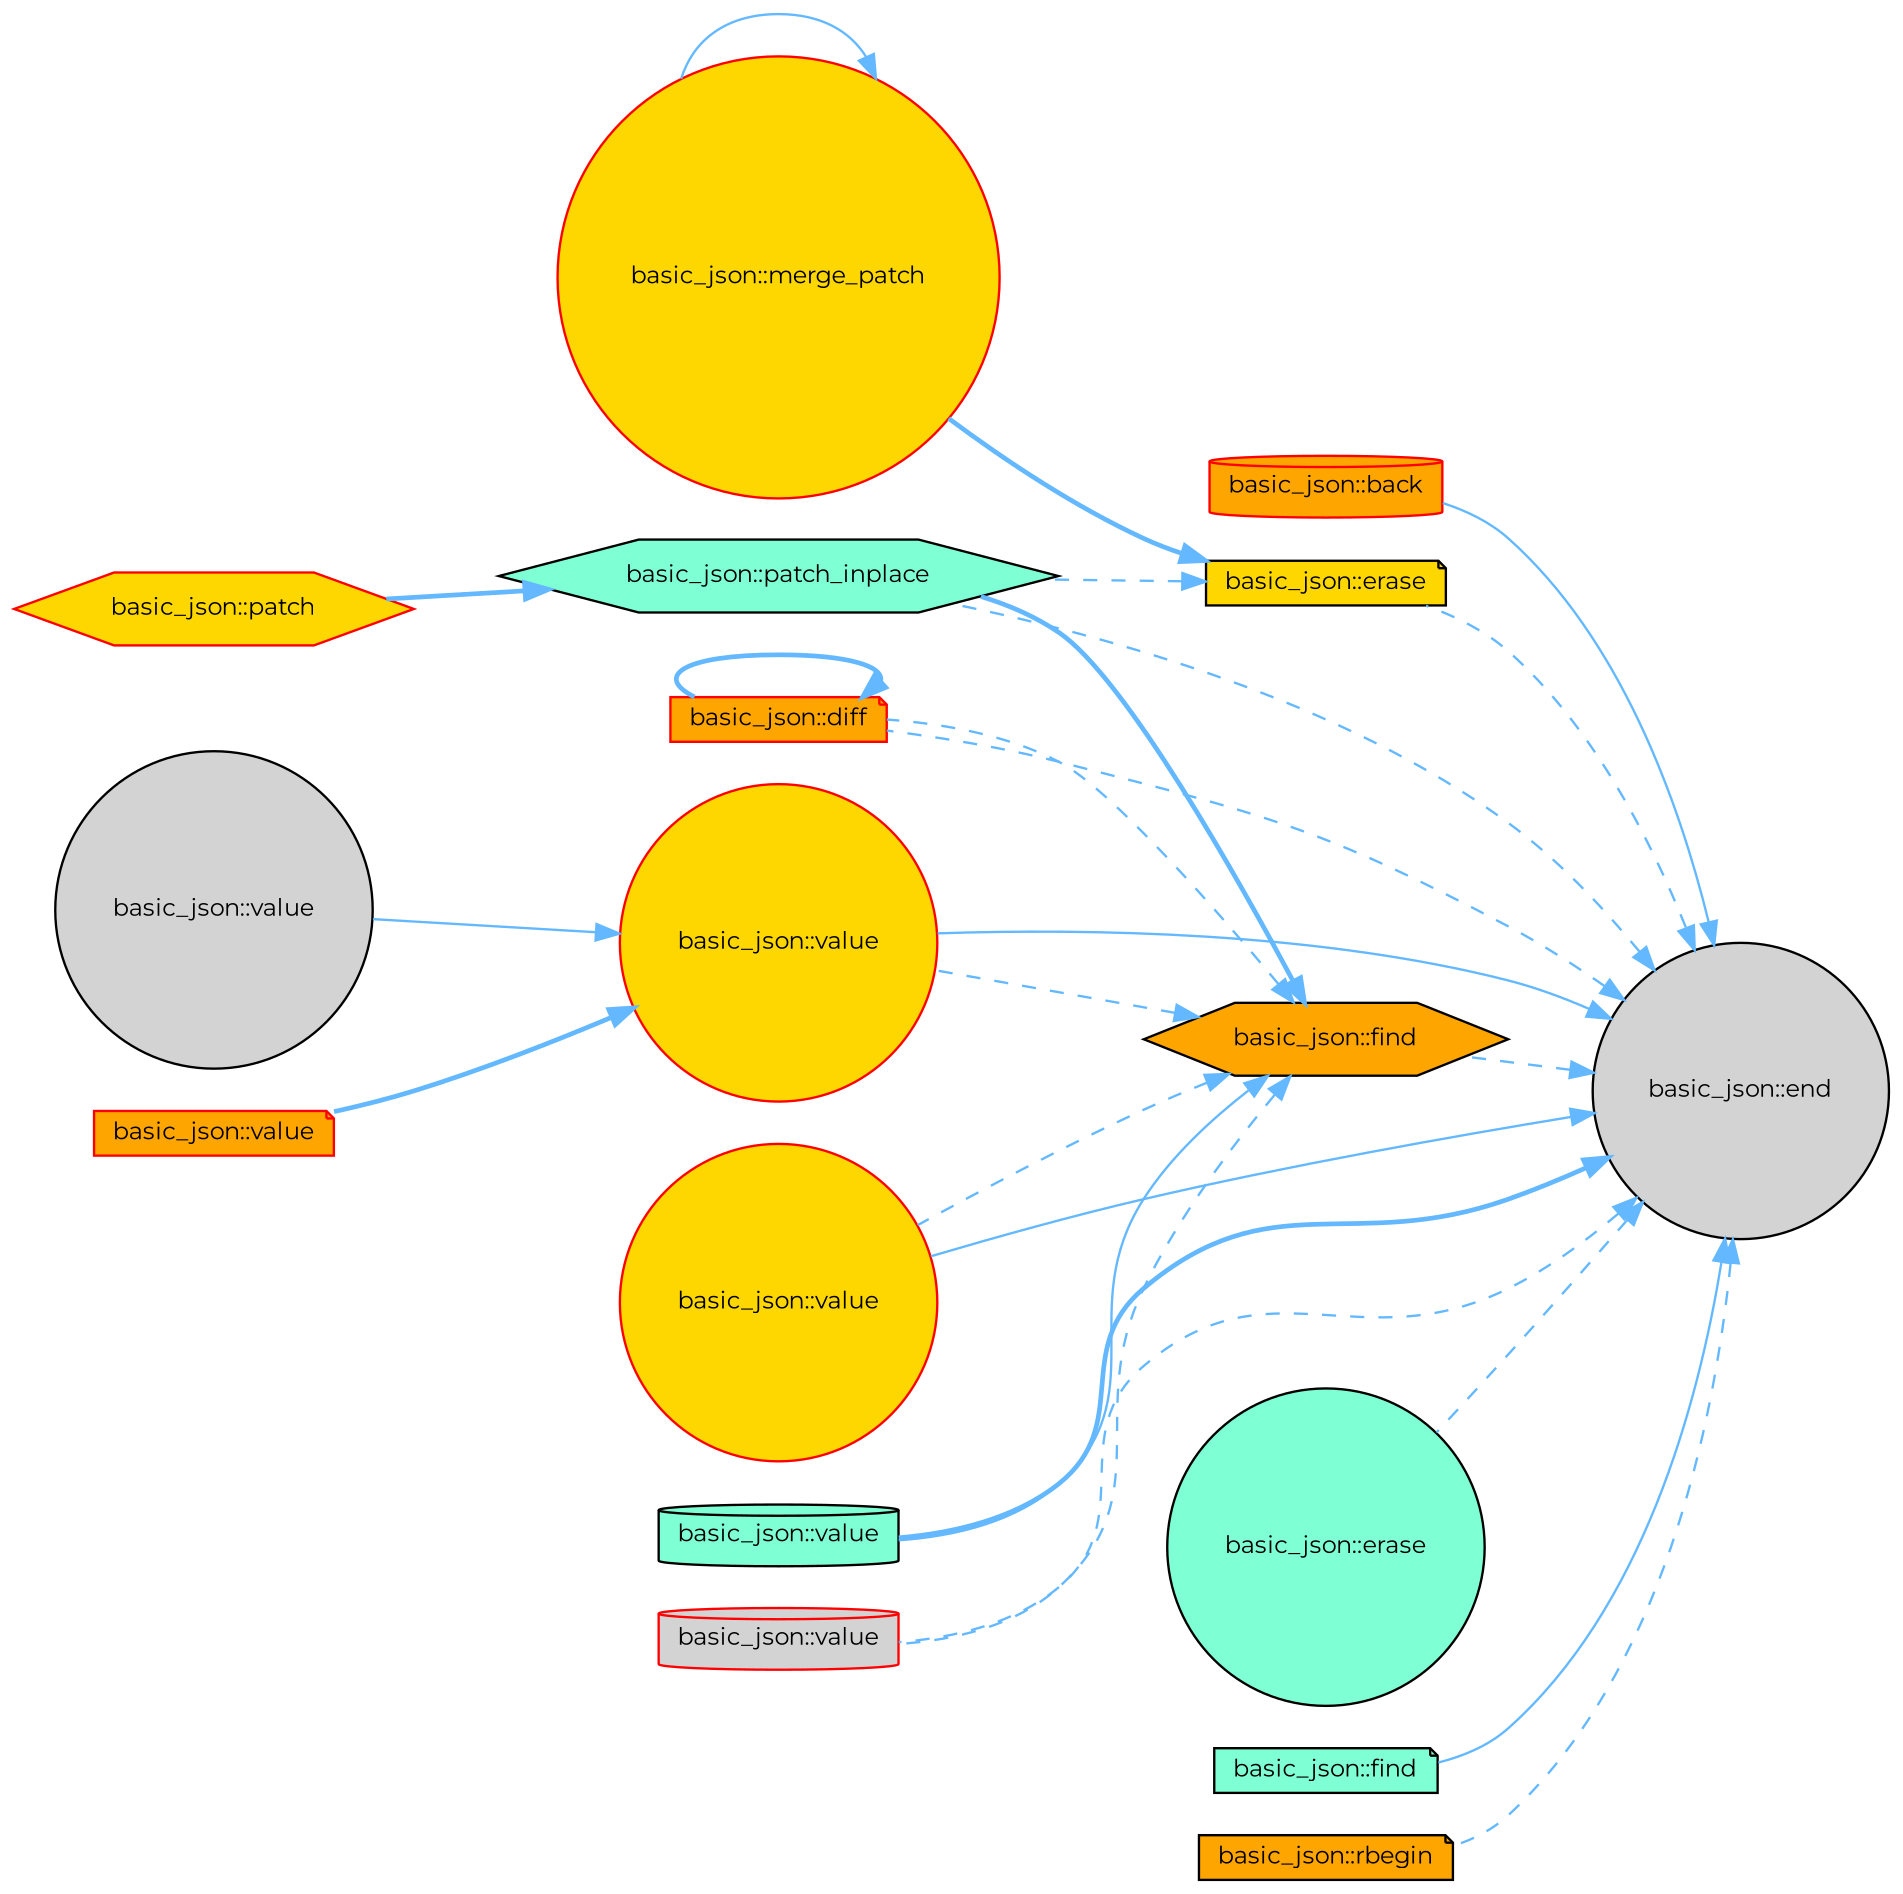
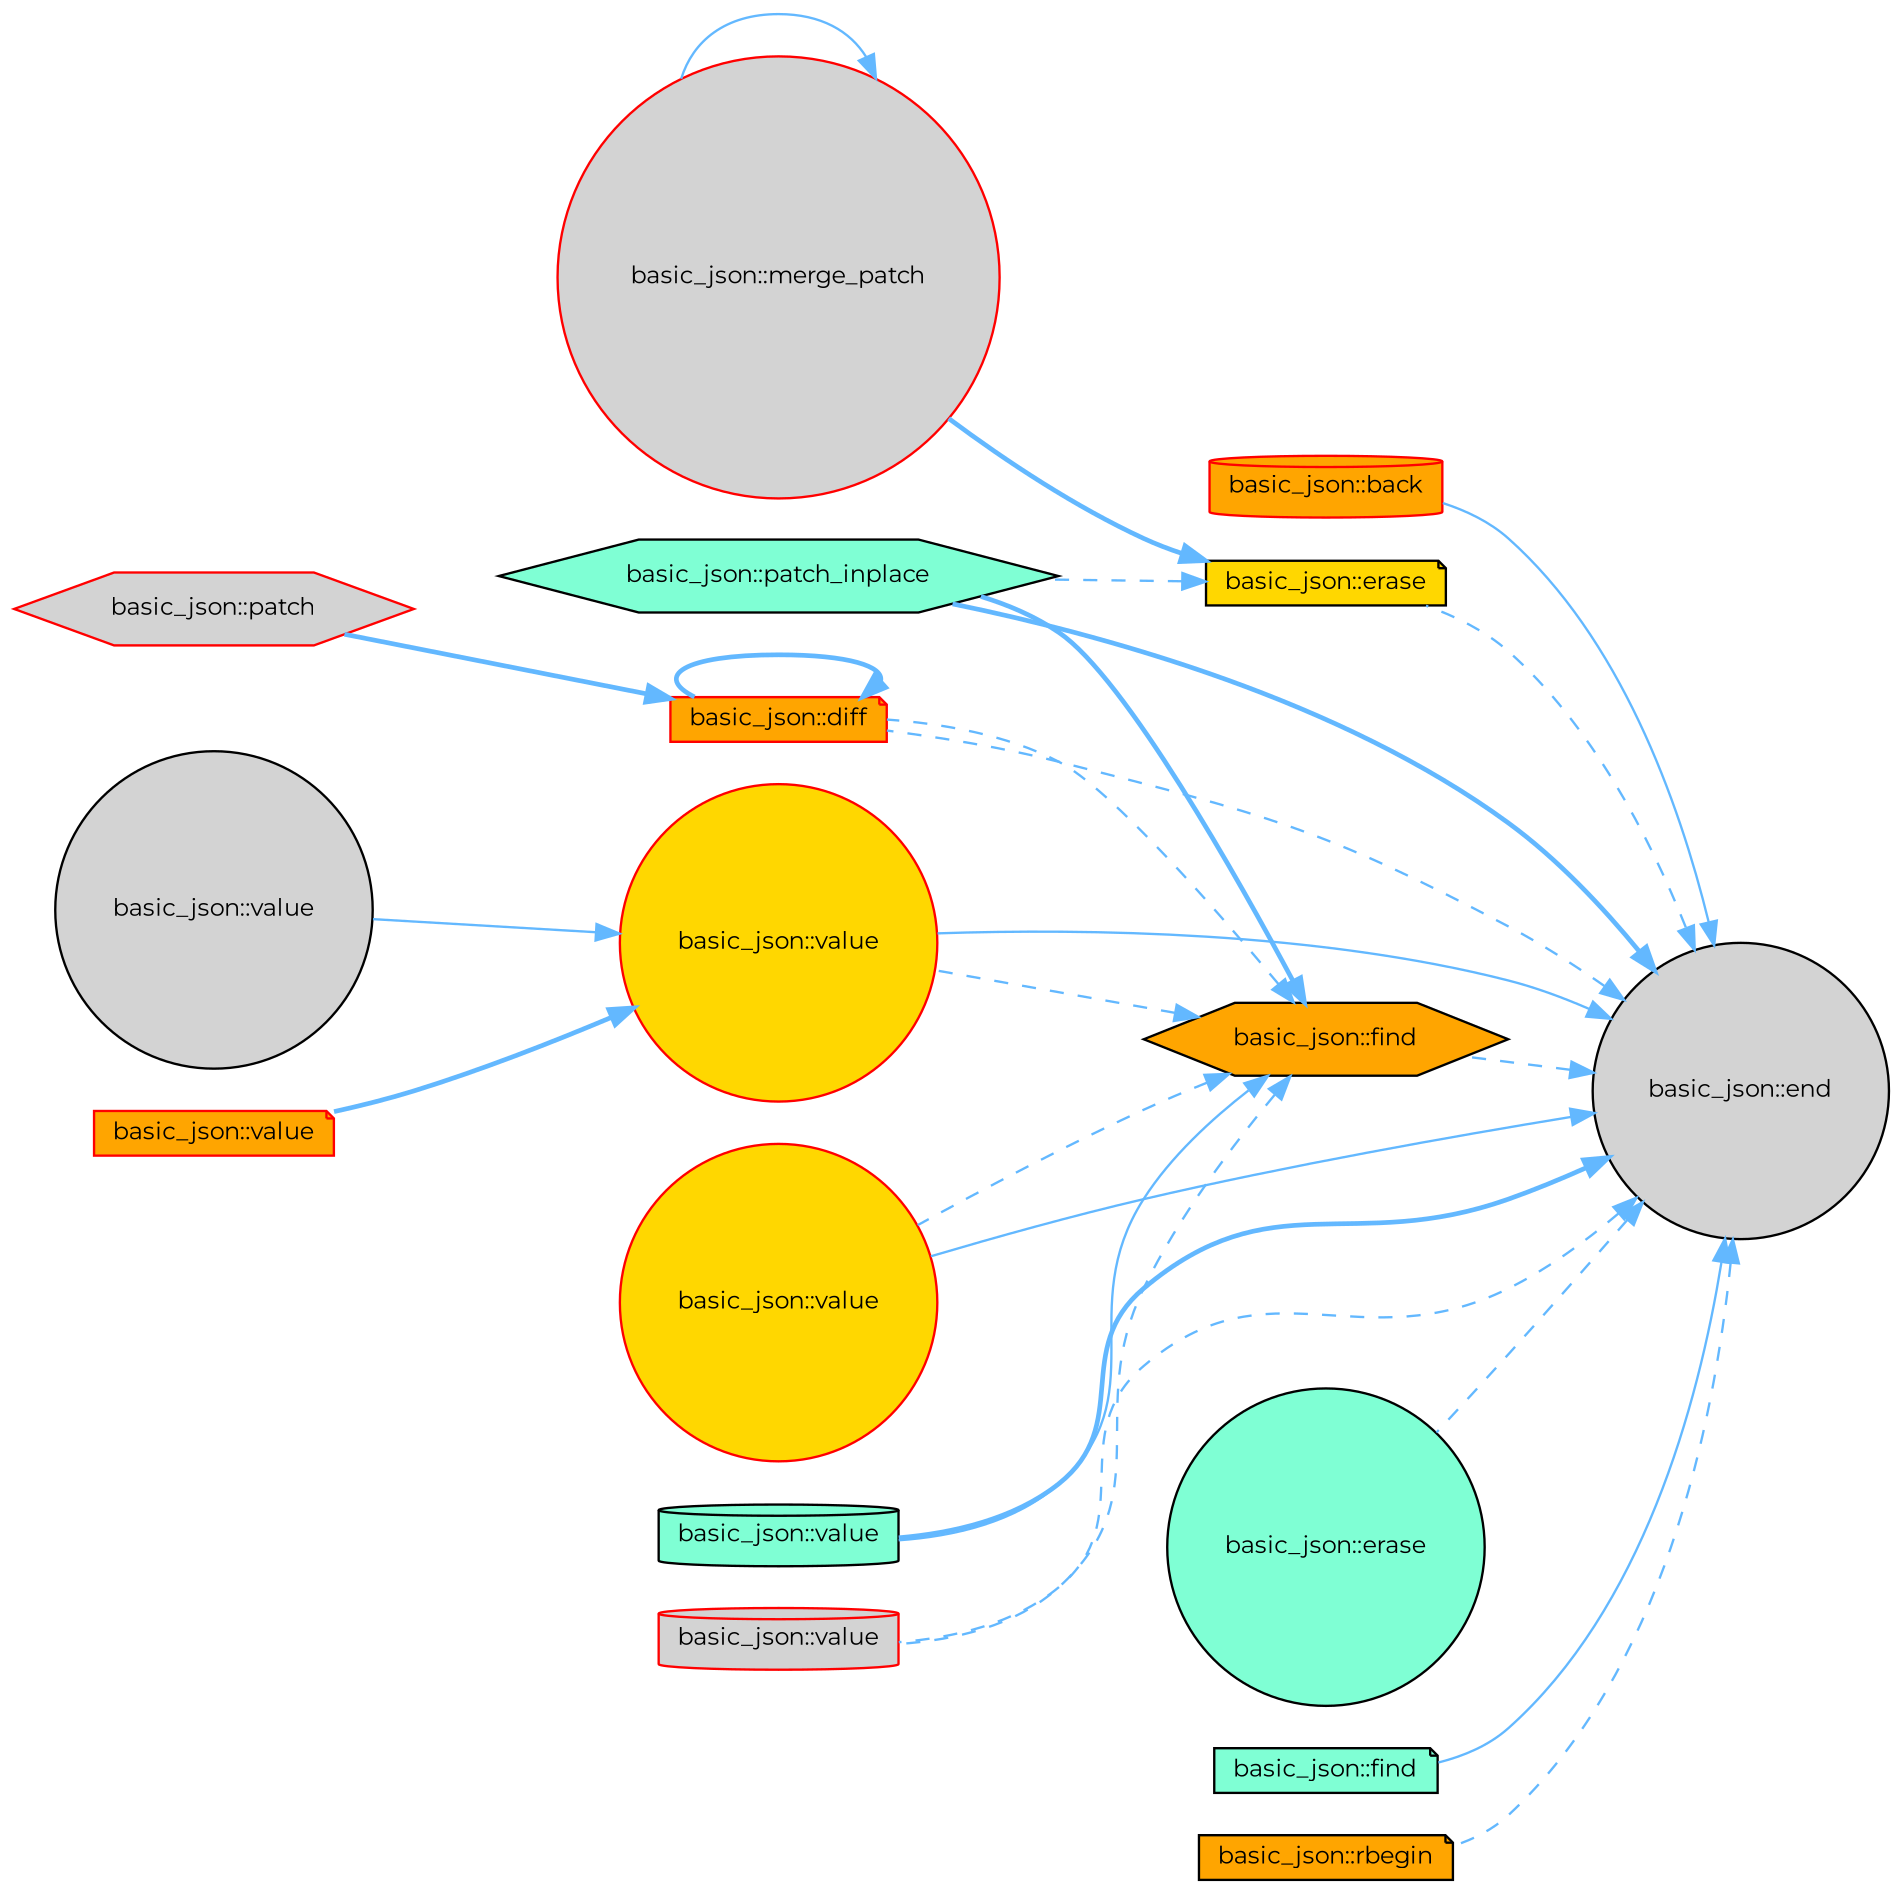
(779, 277) -> (779, 277)
(456, 595) -> (496, 664)
(214, 609) -> (214, 609)
(1327, 721) -> (1327, 721)
